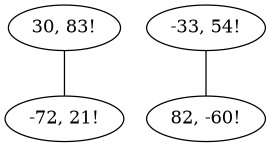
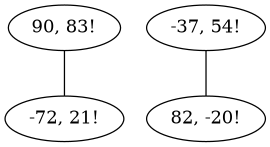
(64, 28) -> (64, 28)
(206, 28) -> (206, 28)
(206, 119) -> (206, 119)
